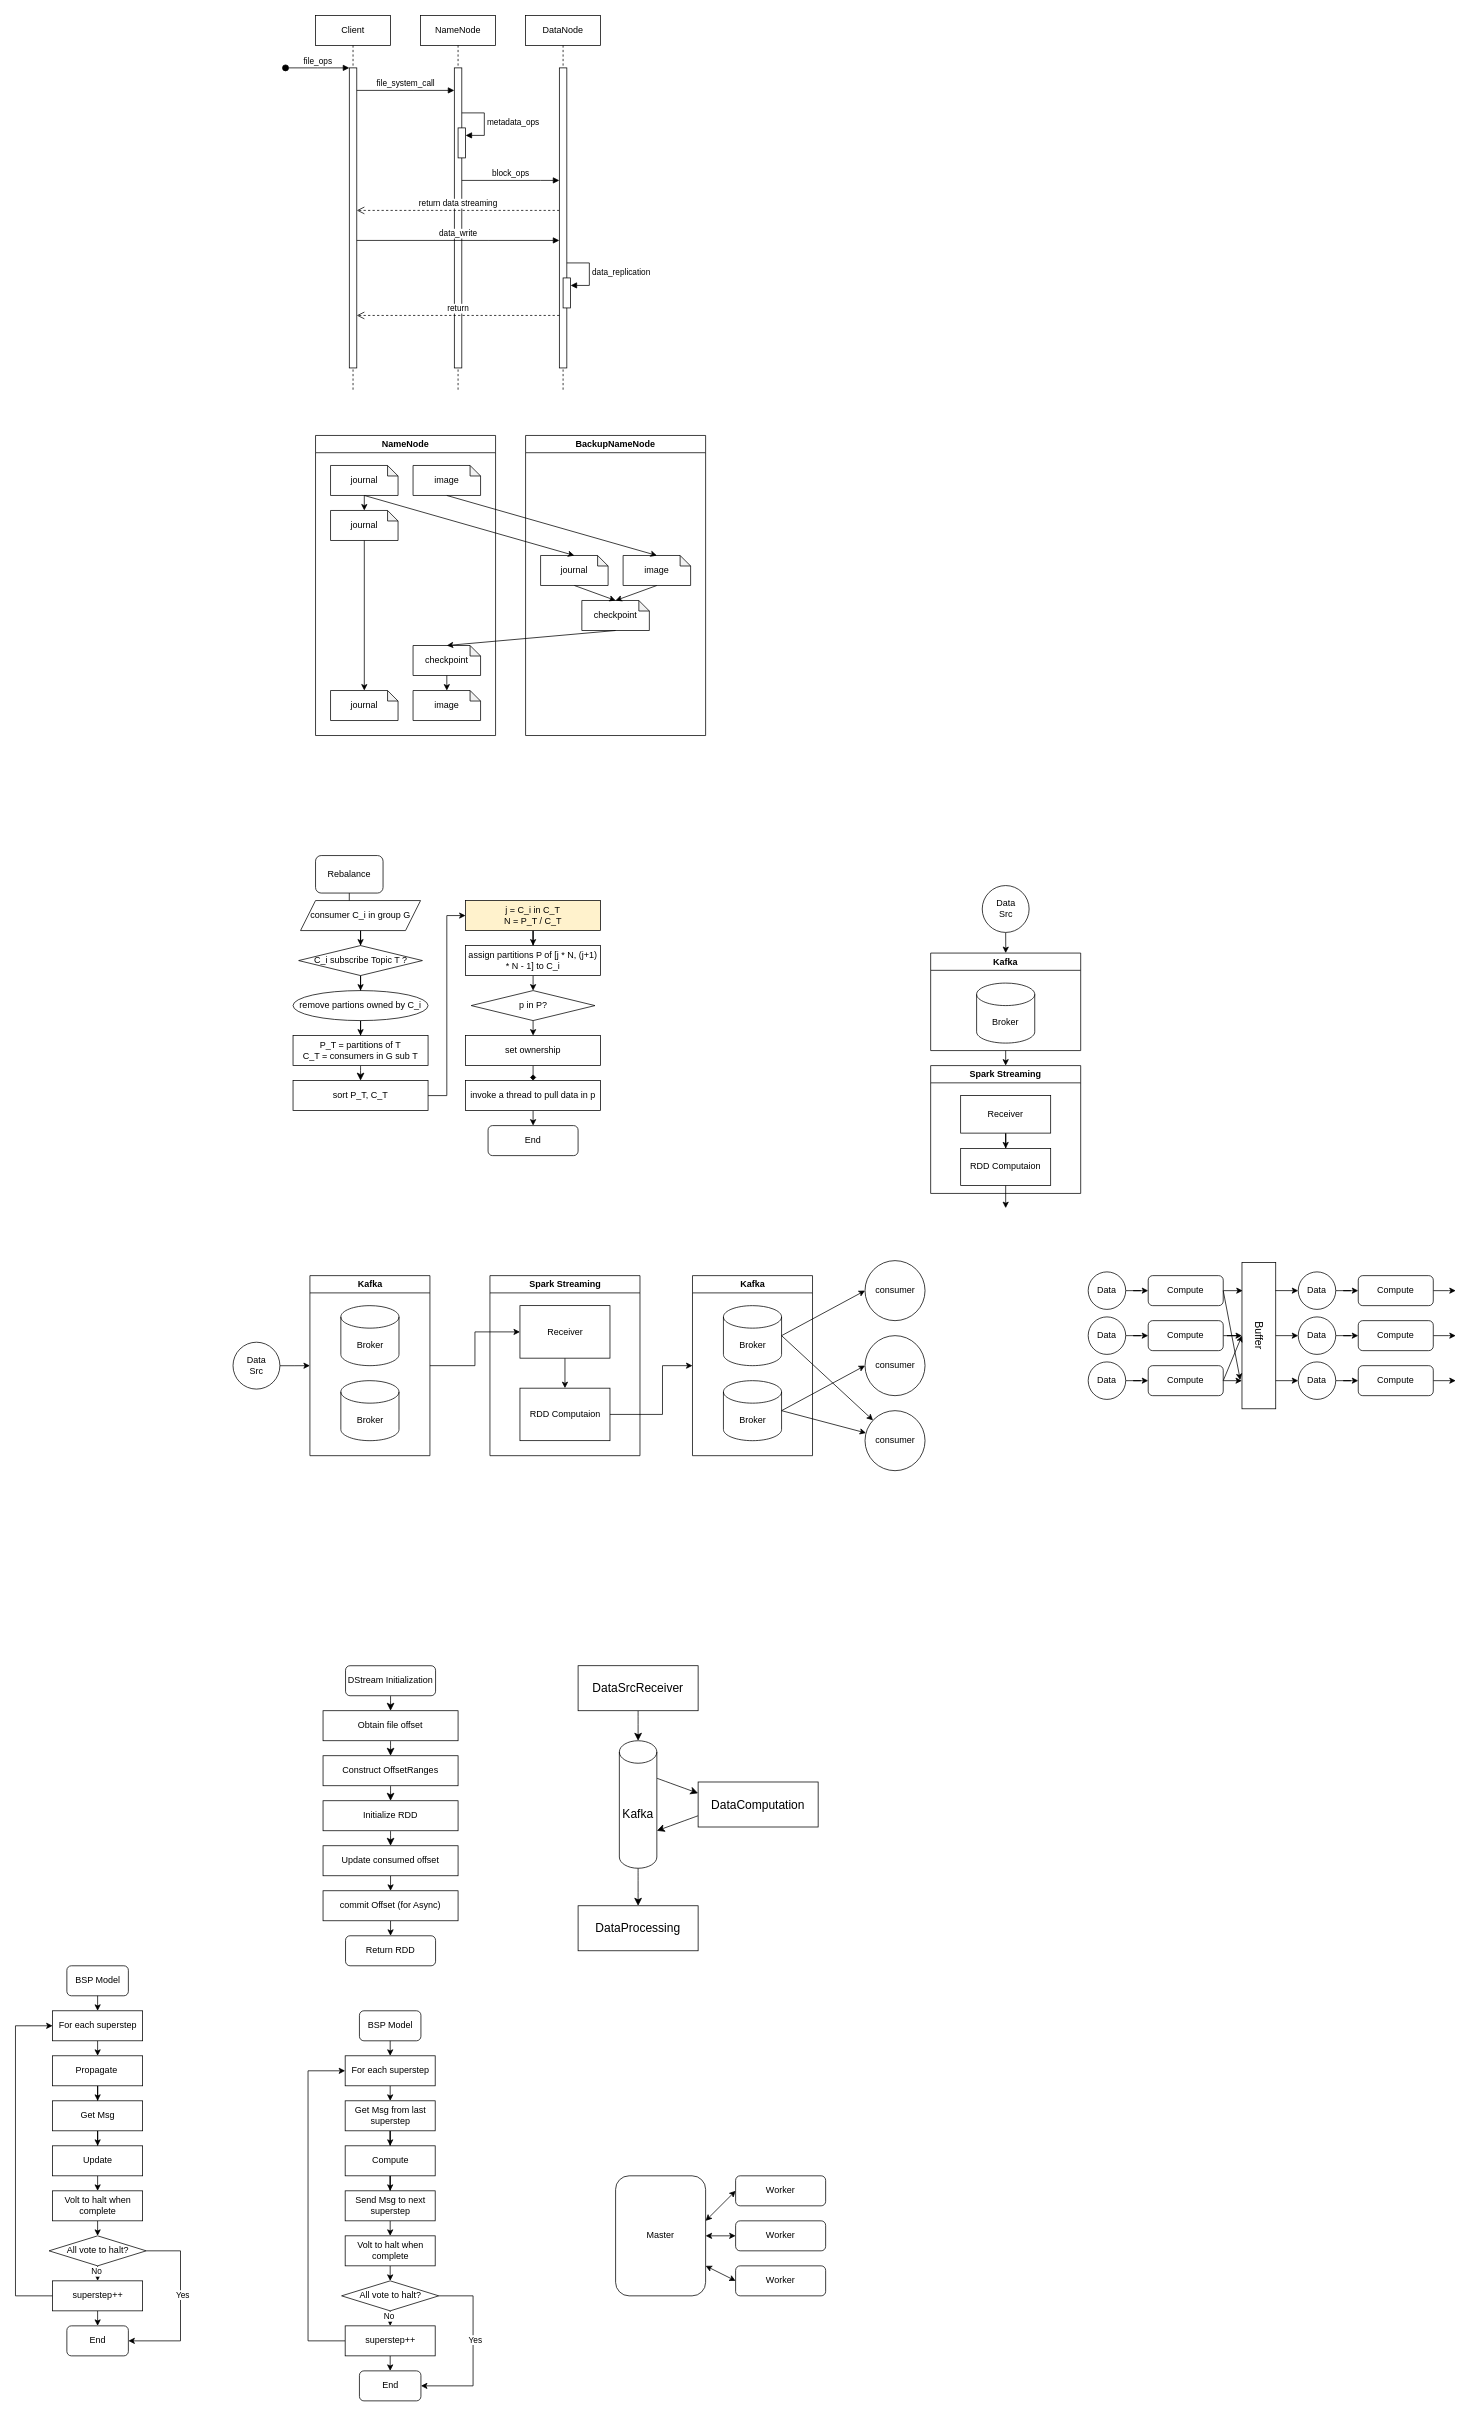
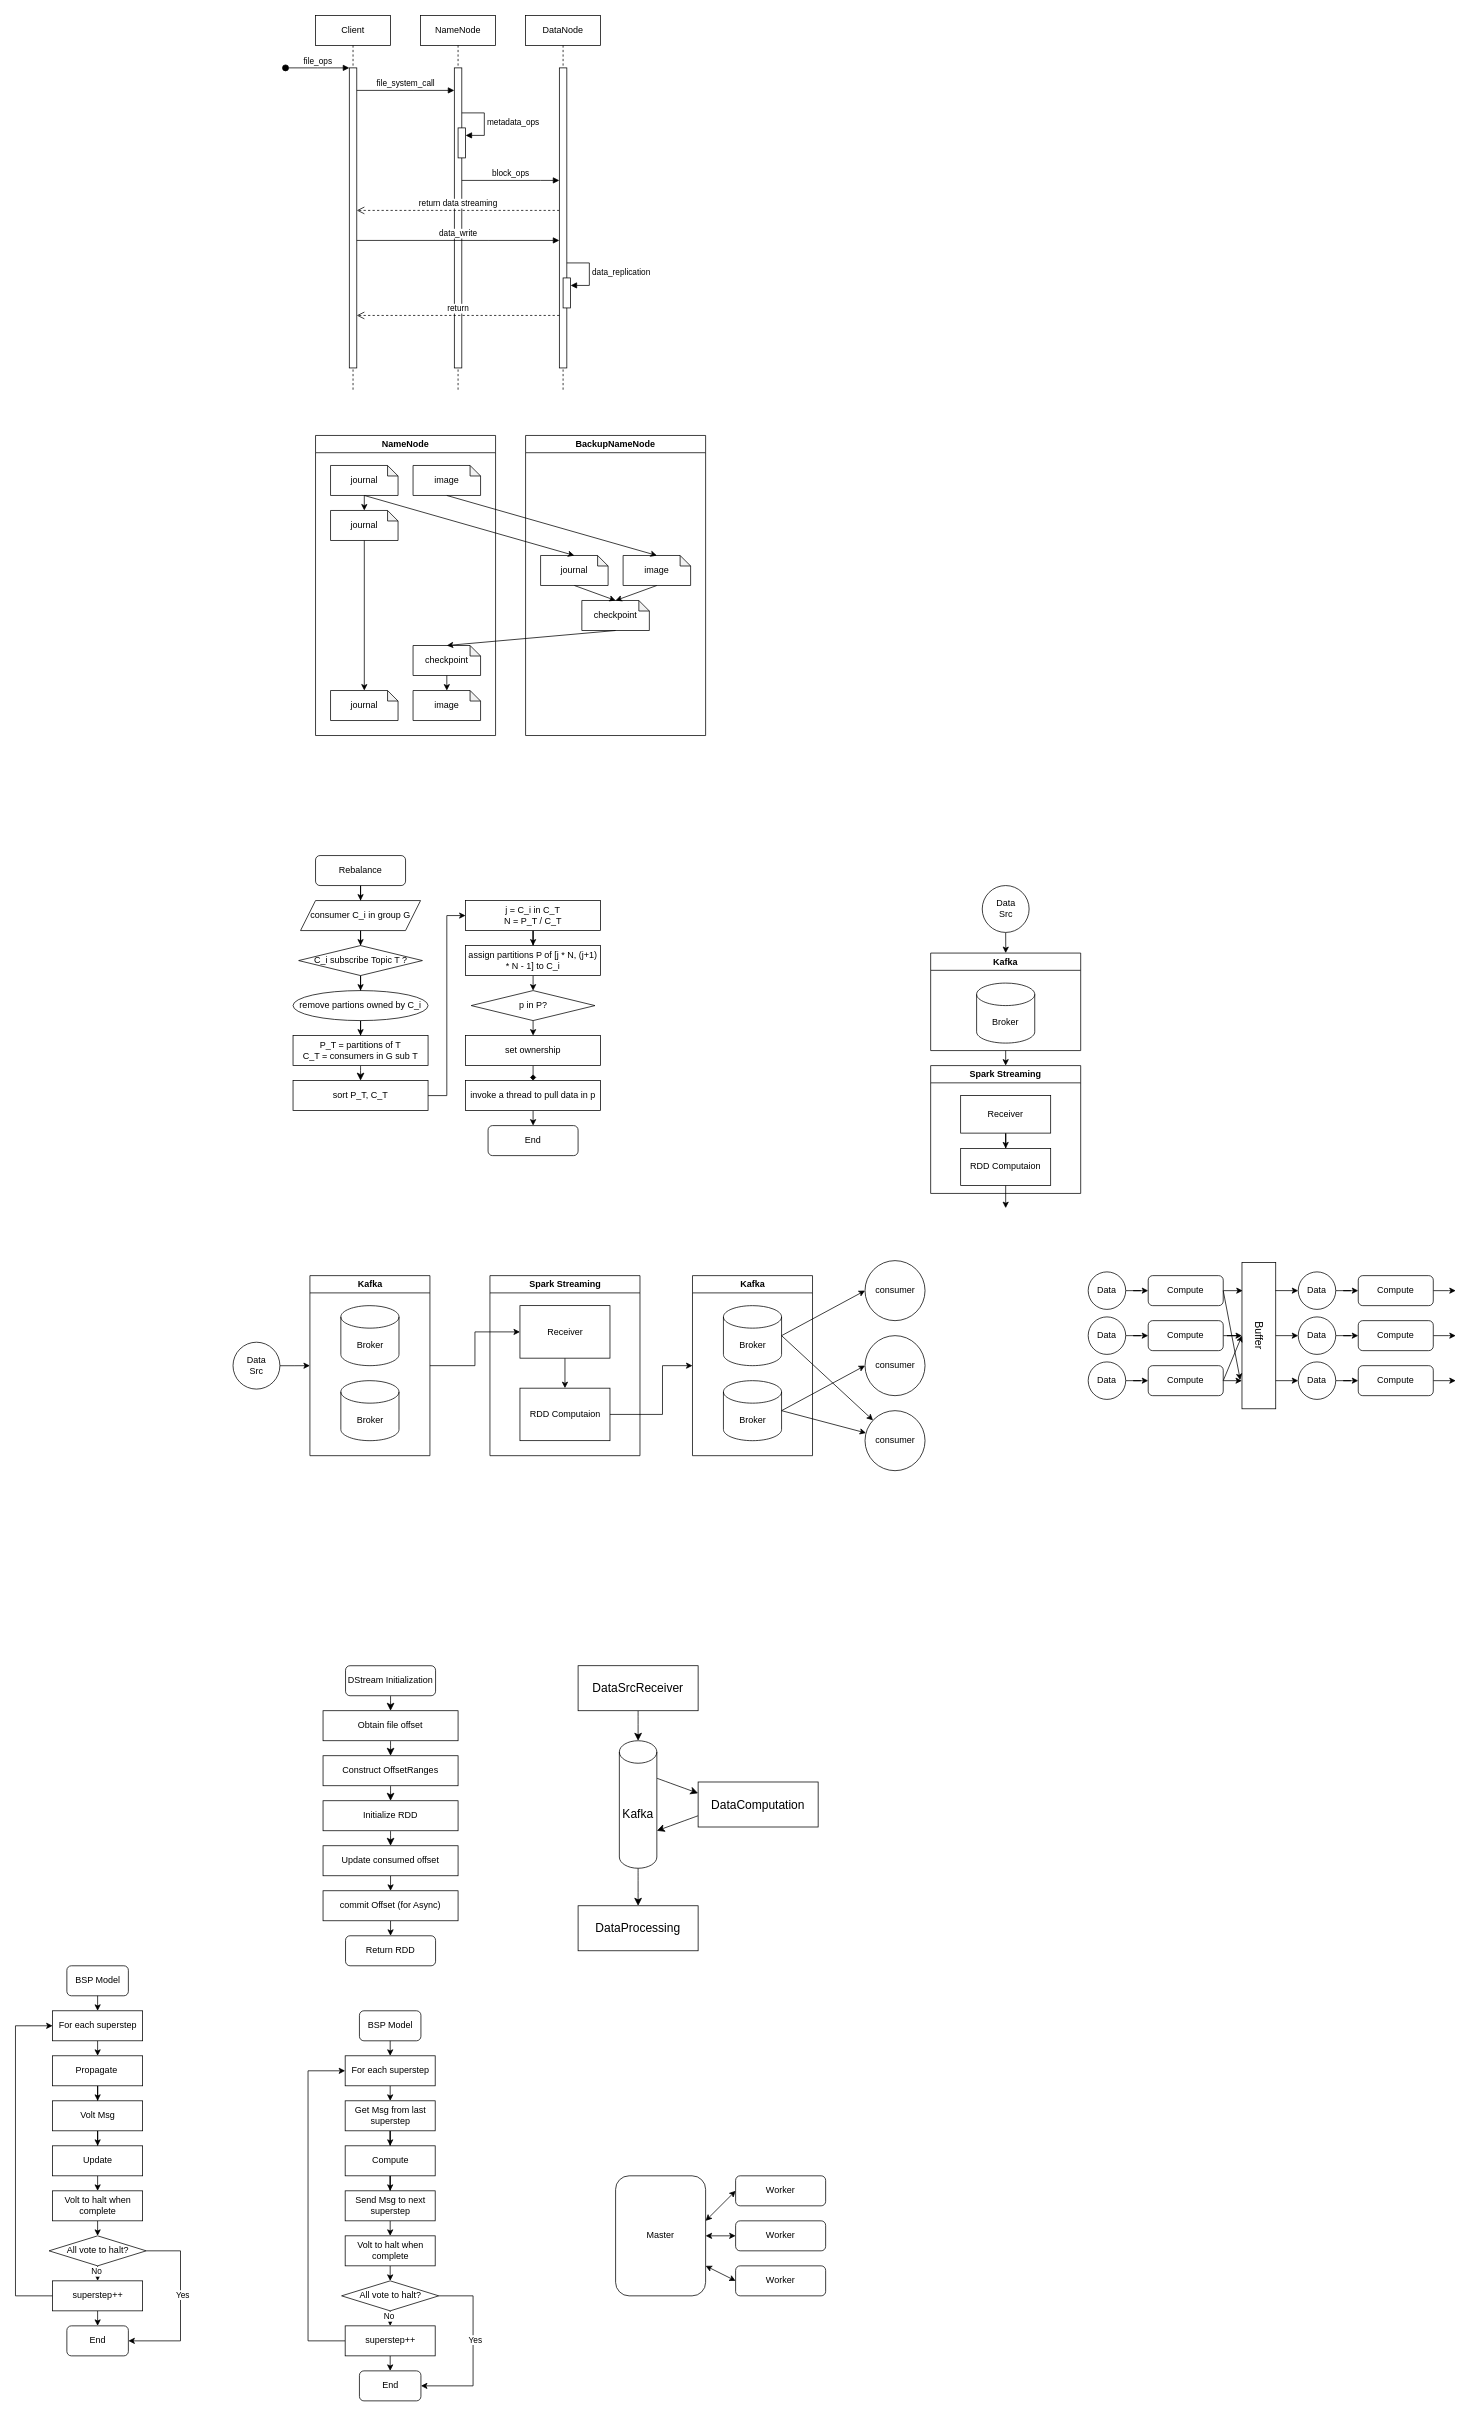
(349, 874) -> (360, 870)
(533, 915) -> (533, 915)
(98, 2115) -> (98, 2115)
